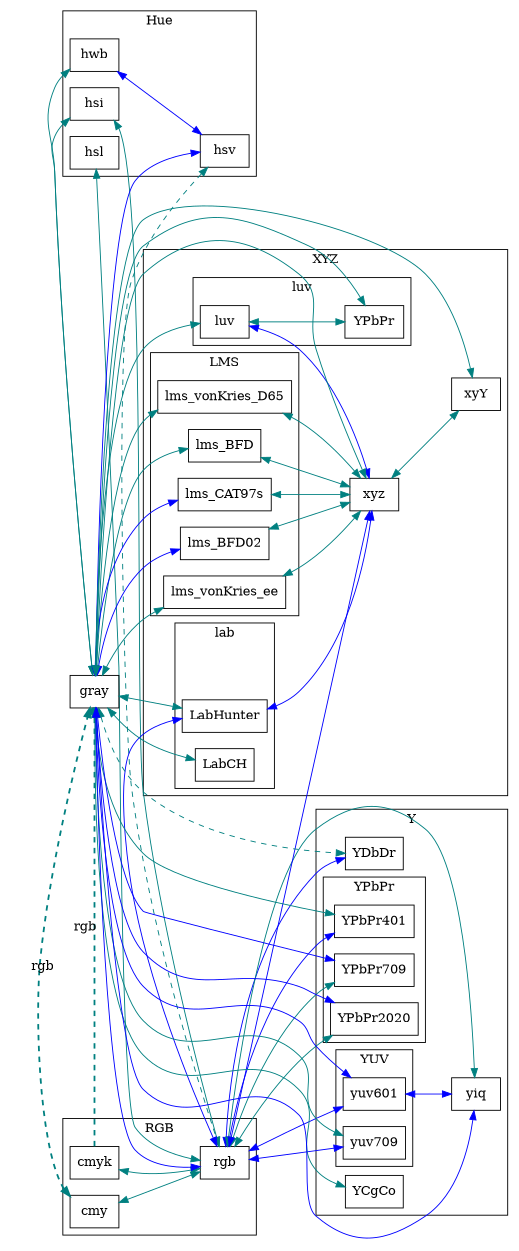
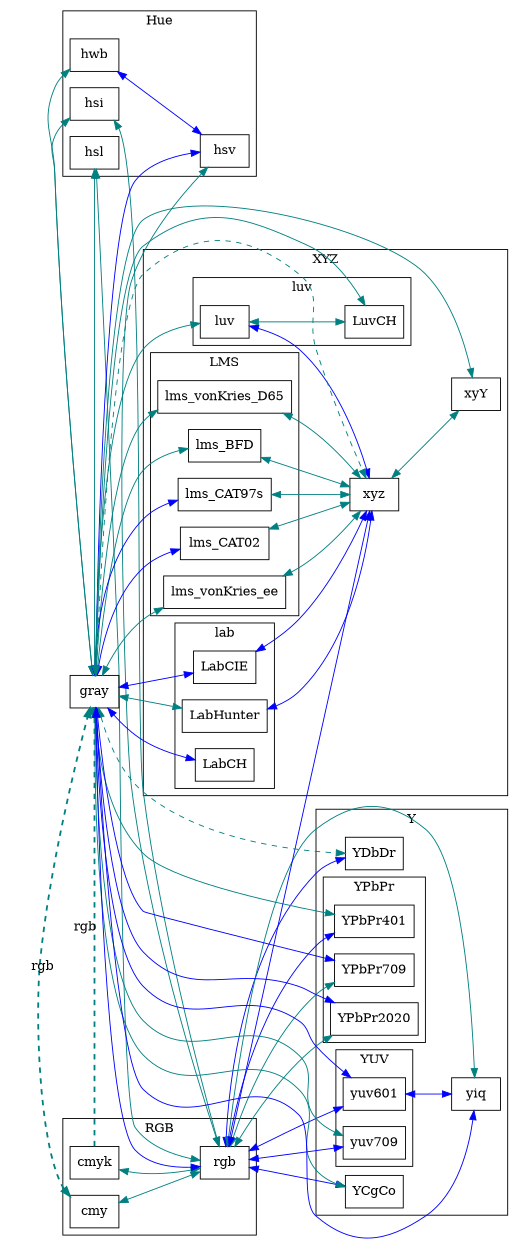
(153, 267) -> (153, 267)
(374, 322) -> (374, 322)
none -> (94, 422)
(225, 543) -> (225, 543)
(125, 650) -> (125, 650)
none -> (225, 667)
(150, 744) -> (150, 744)
(139, 923) -> (297, 1177)
